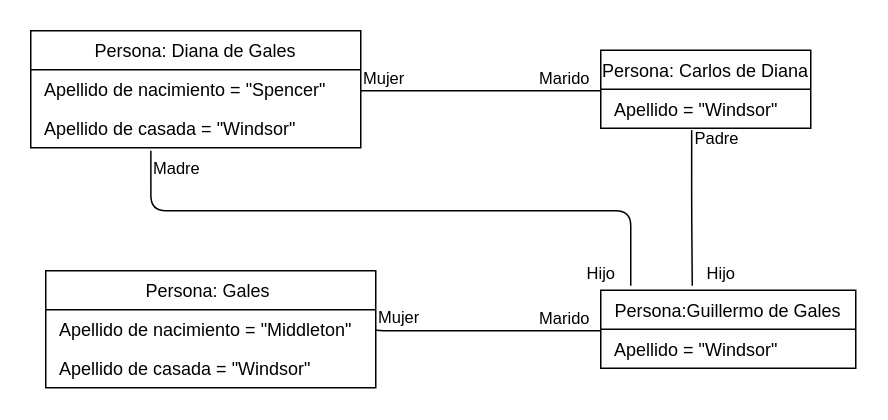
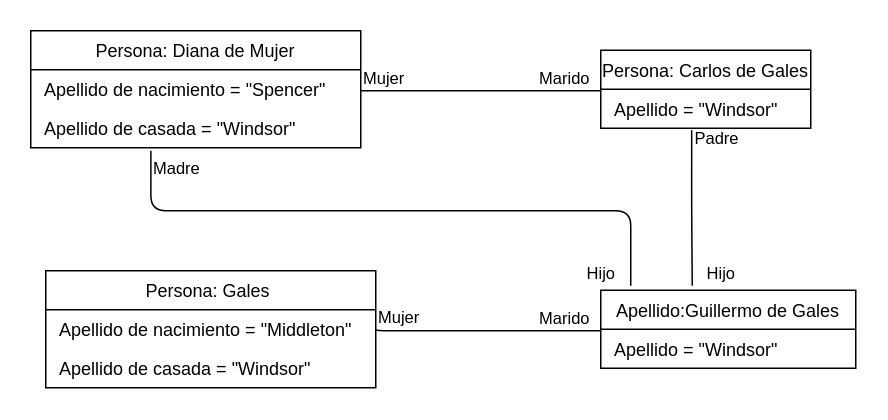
(195, 51) -> (195, 51)
(705, 71) -> (705, 71)
(728, 311) -> (728, 311)
